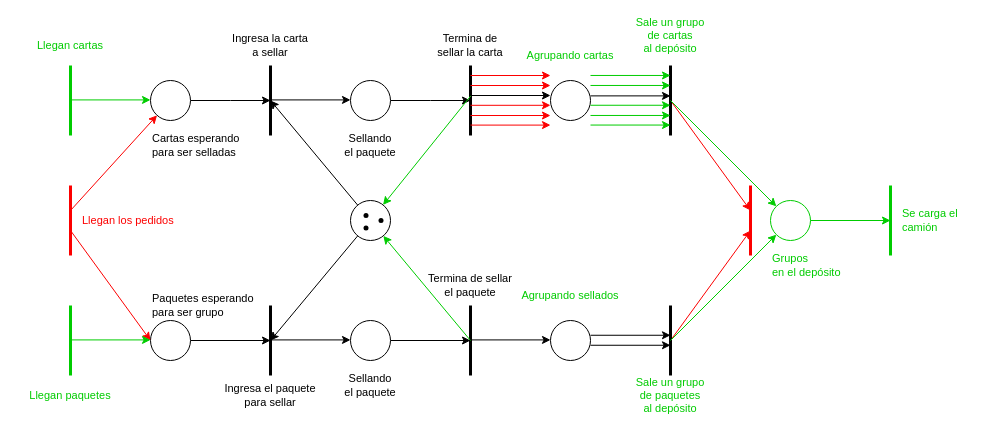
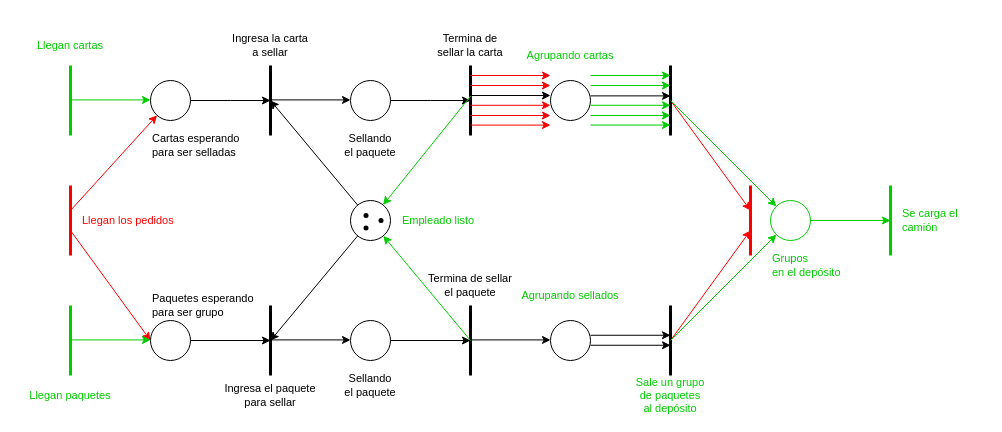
(671, 36) -> none
none -> (451, 221)
